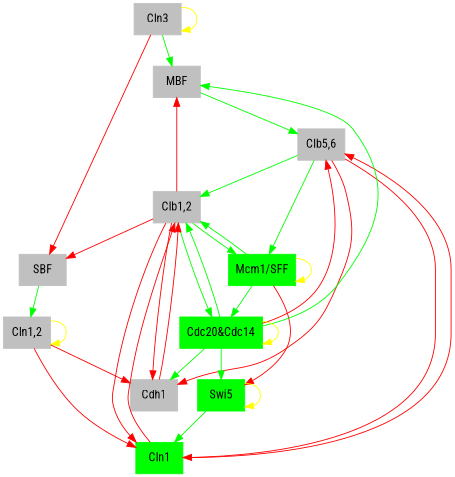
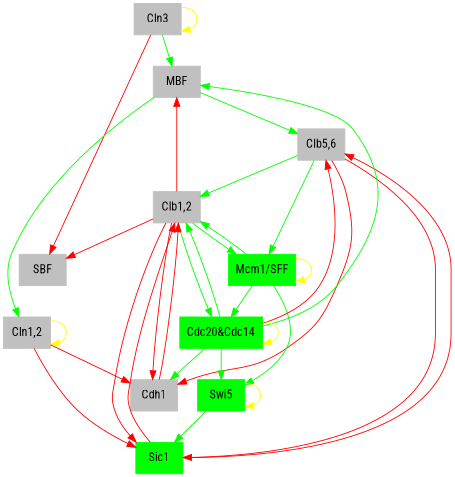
(36, 297) -> (53, 187)
(290, 339) -> (290, 339)
(159, 458) -> (159, 458)
